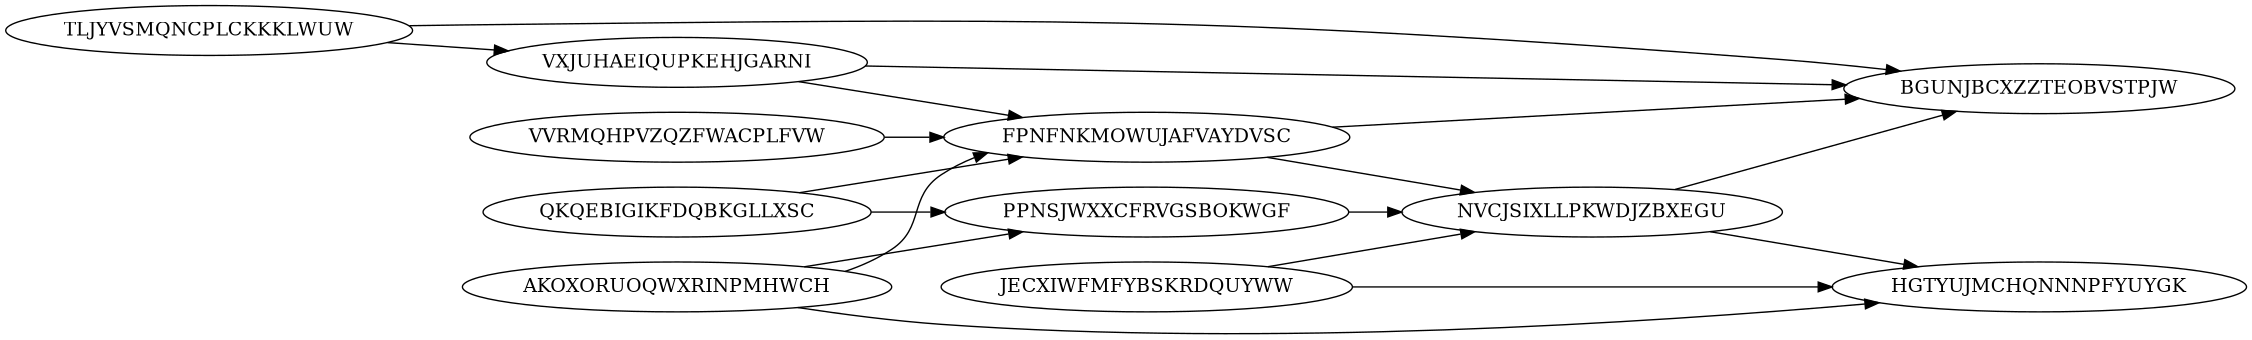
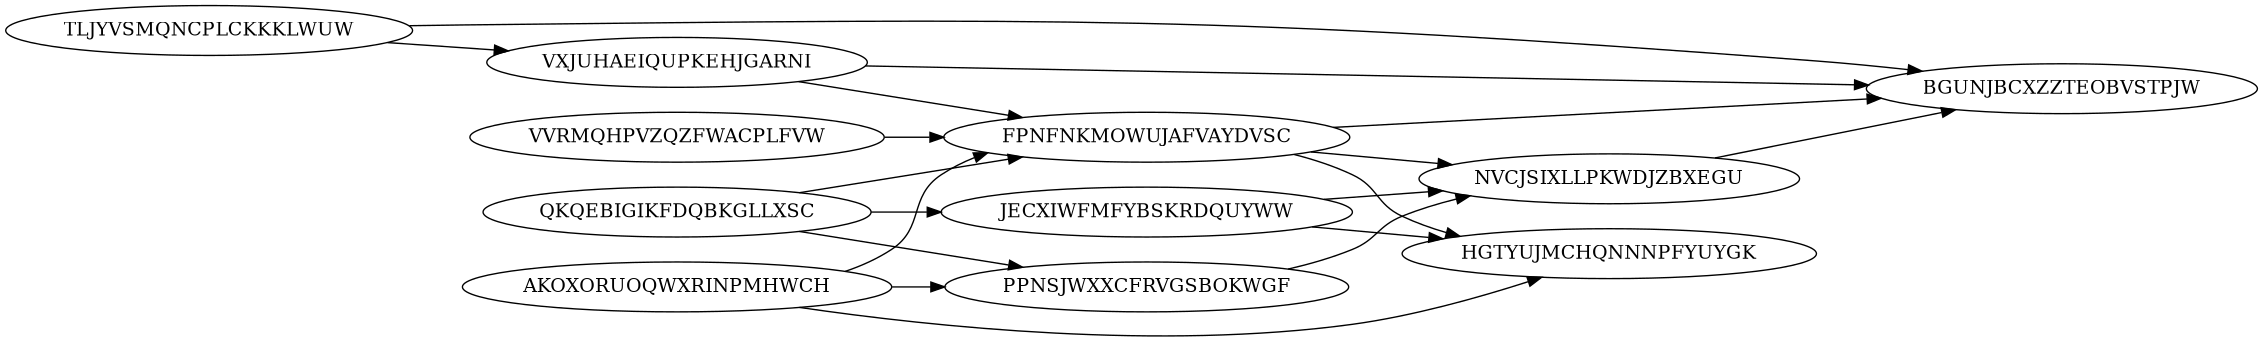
none -> (899, 212)
(1807, 248) -> (1370, 187)
